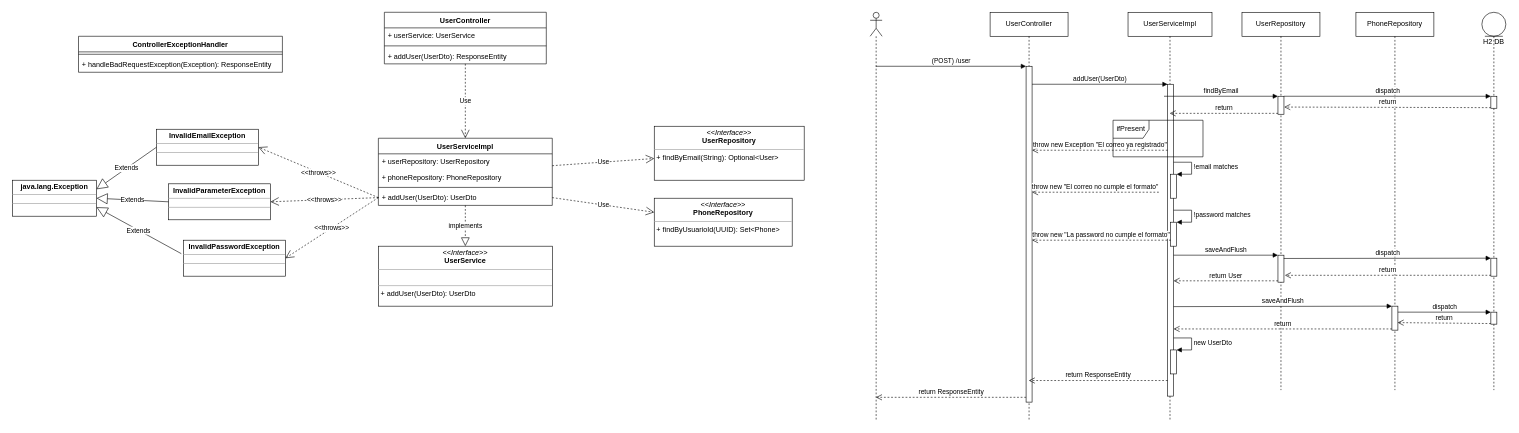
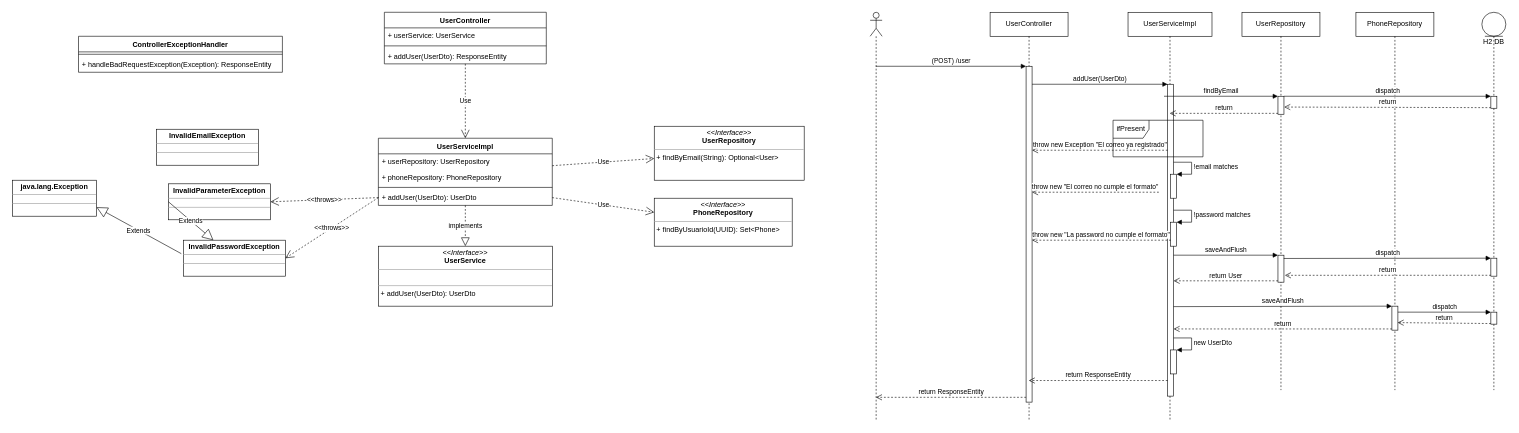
(131, 165) -> none
(316, 172) -> none
(138, 200) -> (187, 218)
